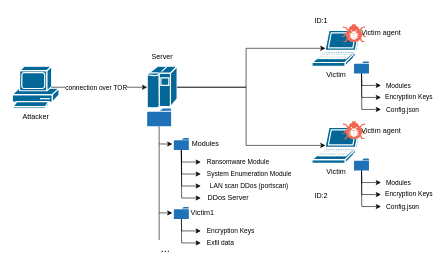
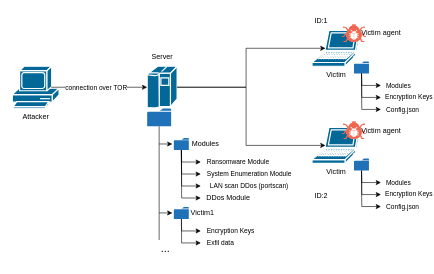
(229, 198) -> (229, 198)
